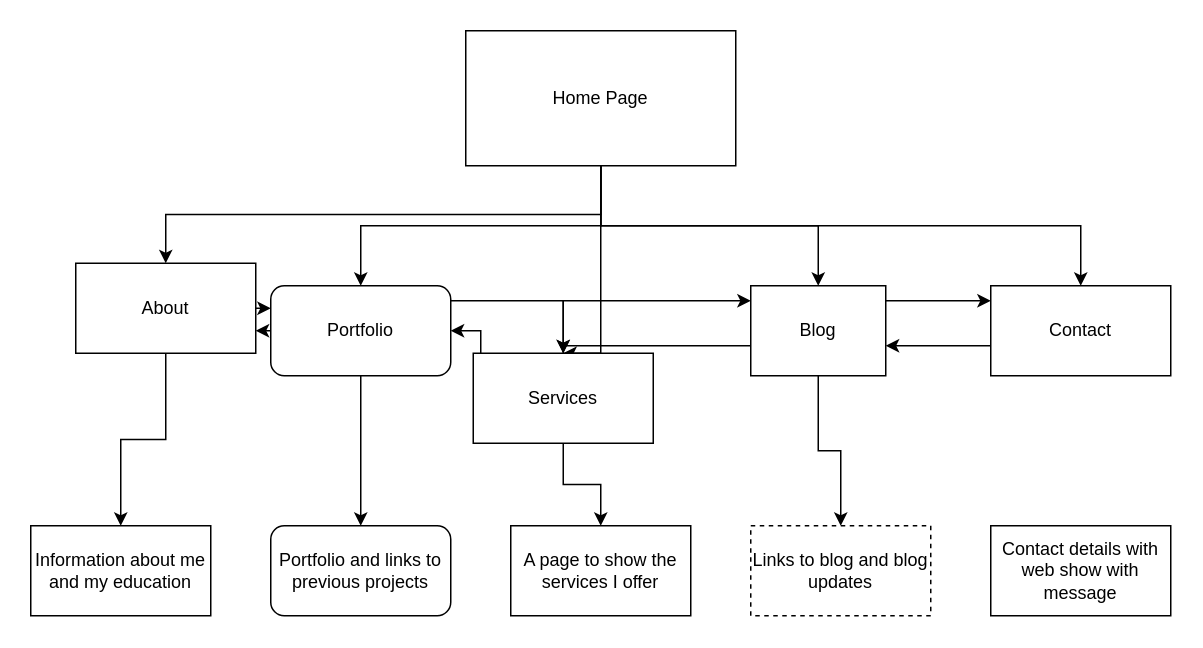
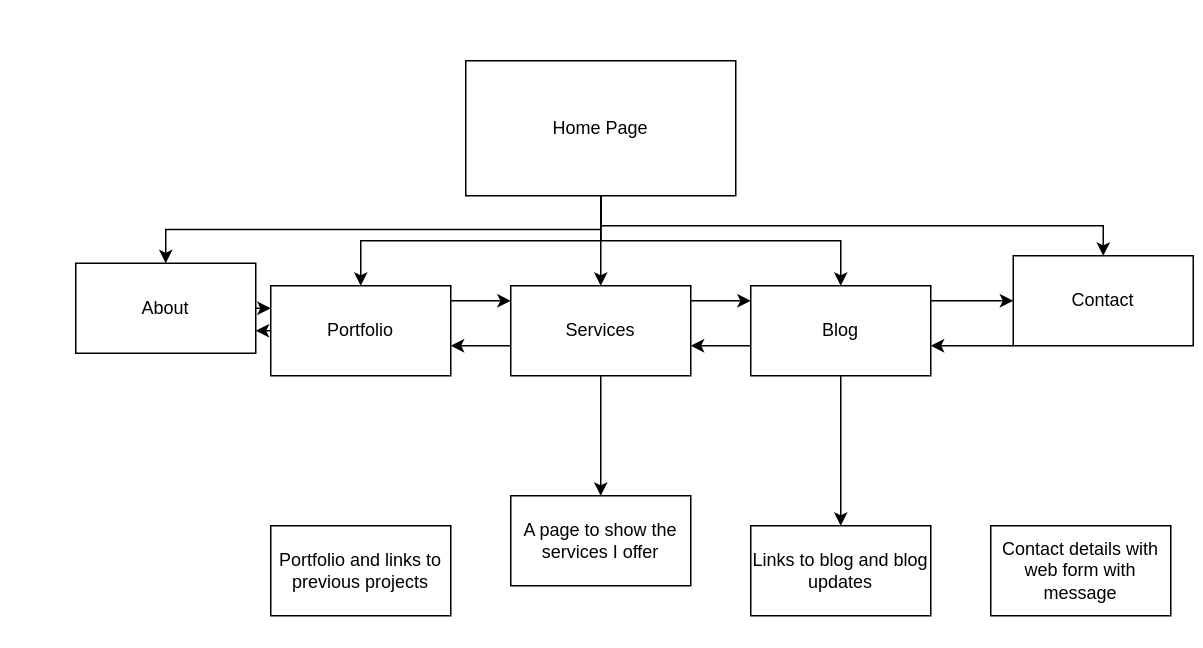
(601, 98) -> (601, 128)
(361, 331) -> (361, 331)
(818, 331) -> (841, 331)
(1081, 331) -> (1103, 301)
(563, 398) -> (601, 331)
(149, 440) -> none
(361, 446) -> none
(121, 571) -> none
(361, 571) -> (361, 571)
(601, 571) -> (601, 541)
(841, 571) -> (841, 571)
(1081, 571) -> (1081, 571)
